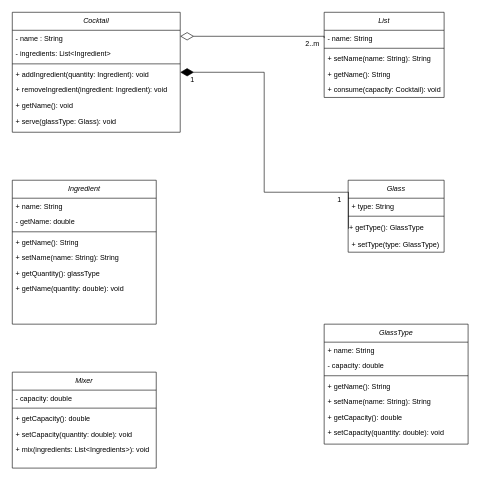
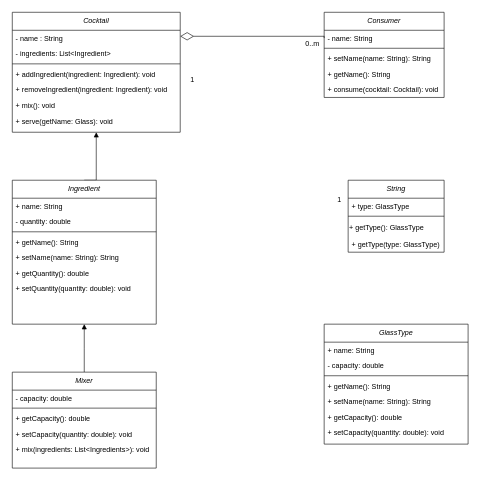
(384, 20) -> (384, 20)
(313, 44) -> (313, 44)
(263, 72) -> none
(94, 74) -> (97, 74)
(390, 90) -> (389, 90)
(46, 106) -> (37, 106)
(71, 121) -> (68, 121)
none -> (96, 138)
(396, 188) -> (396, 188)
(376, 206) -> (382, 206)
(46, 222) -> (47, 222)
(400, 245) -> (400, 245)
(63, 274) -> (57, 274)
(75, 289) -> (82, 289)
none -> (84, 330)
